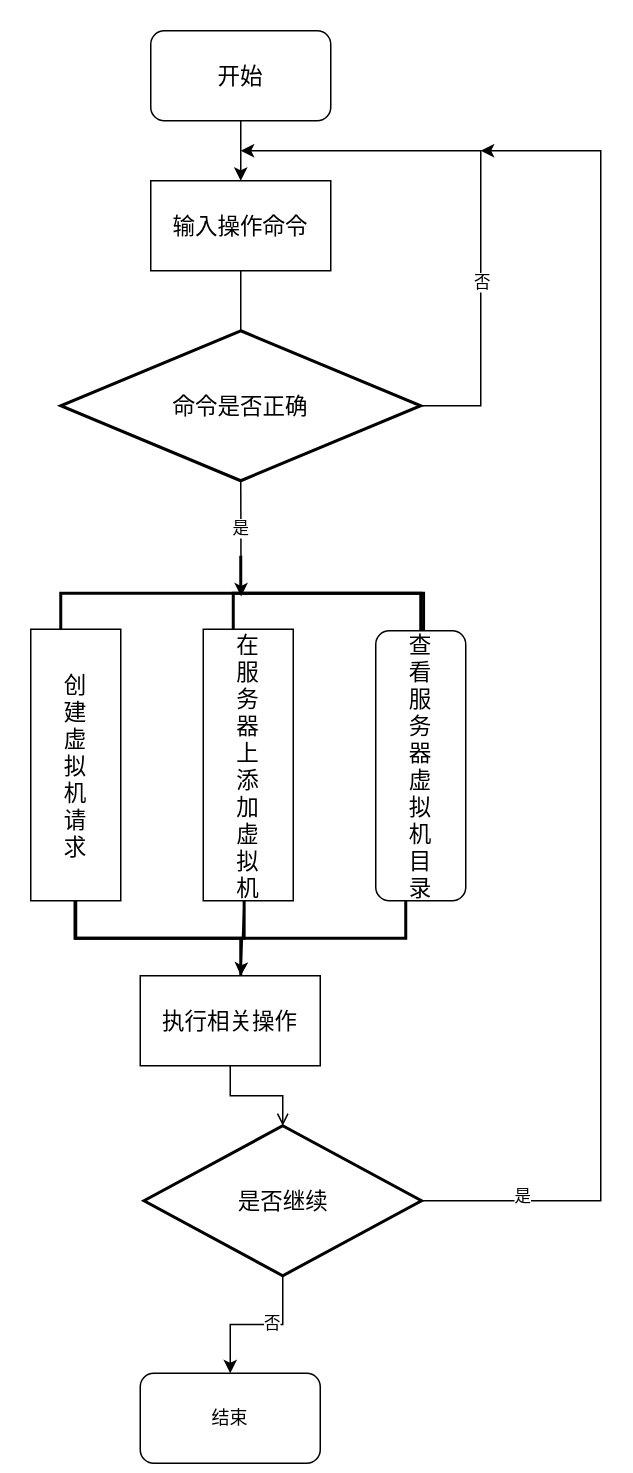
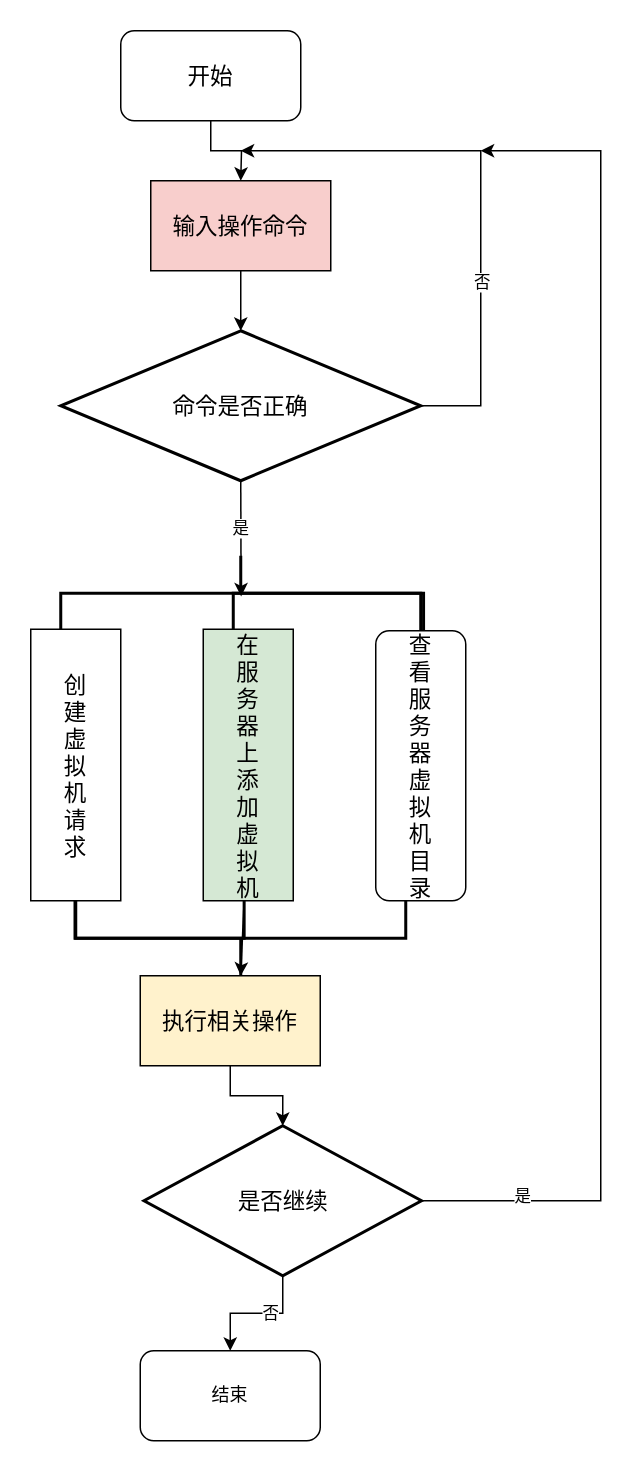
(241, 76) -> (211, 76)
(241, 226) -> (241, 226)
(241, 323) -> (241, 319)
(248, 765) -> (248, 765)
(230, 1021) -> (230, 1021)
(283, 1116) -> (283, 1114)
(230, 1418) -> (230, 1396)
